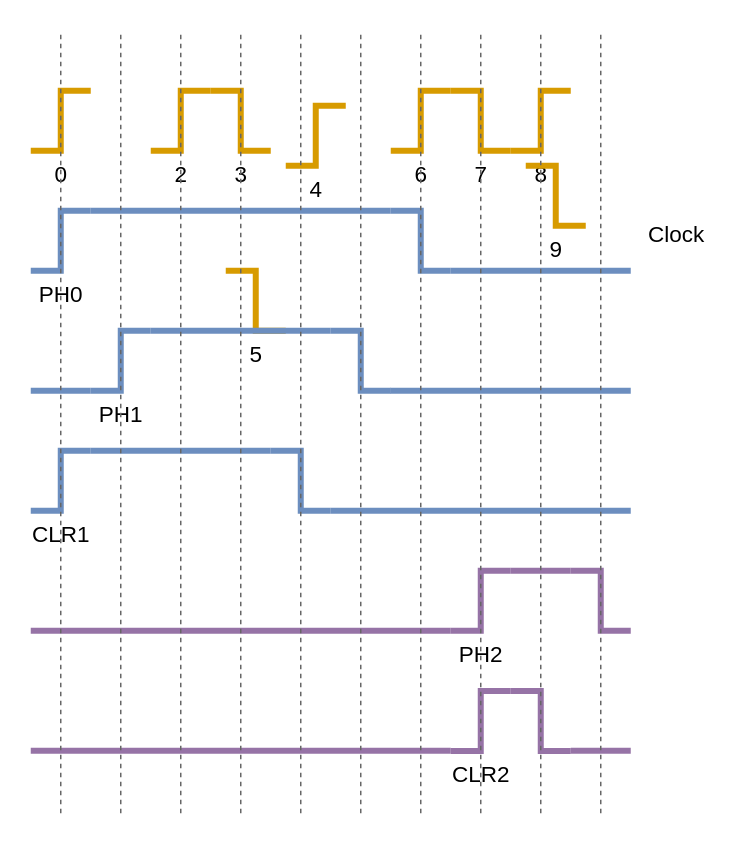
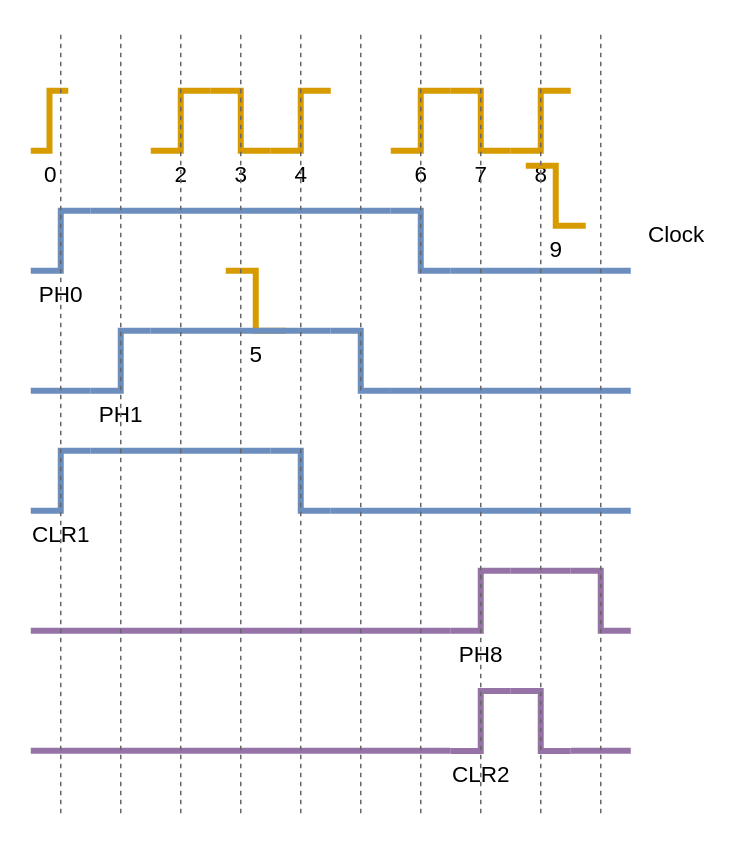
(61, 121) -> (50, 121)
(316, 136) -> (301, 121)
(482, 655) -> (482, 655)
